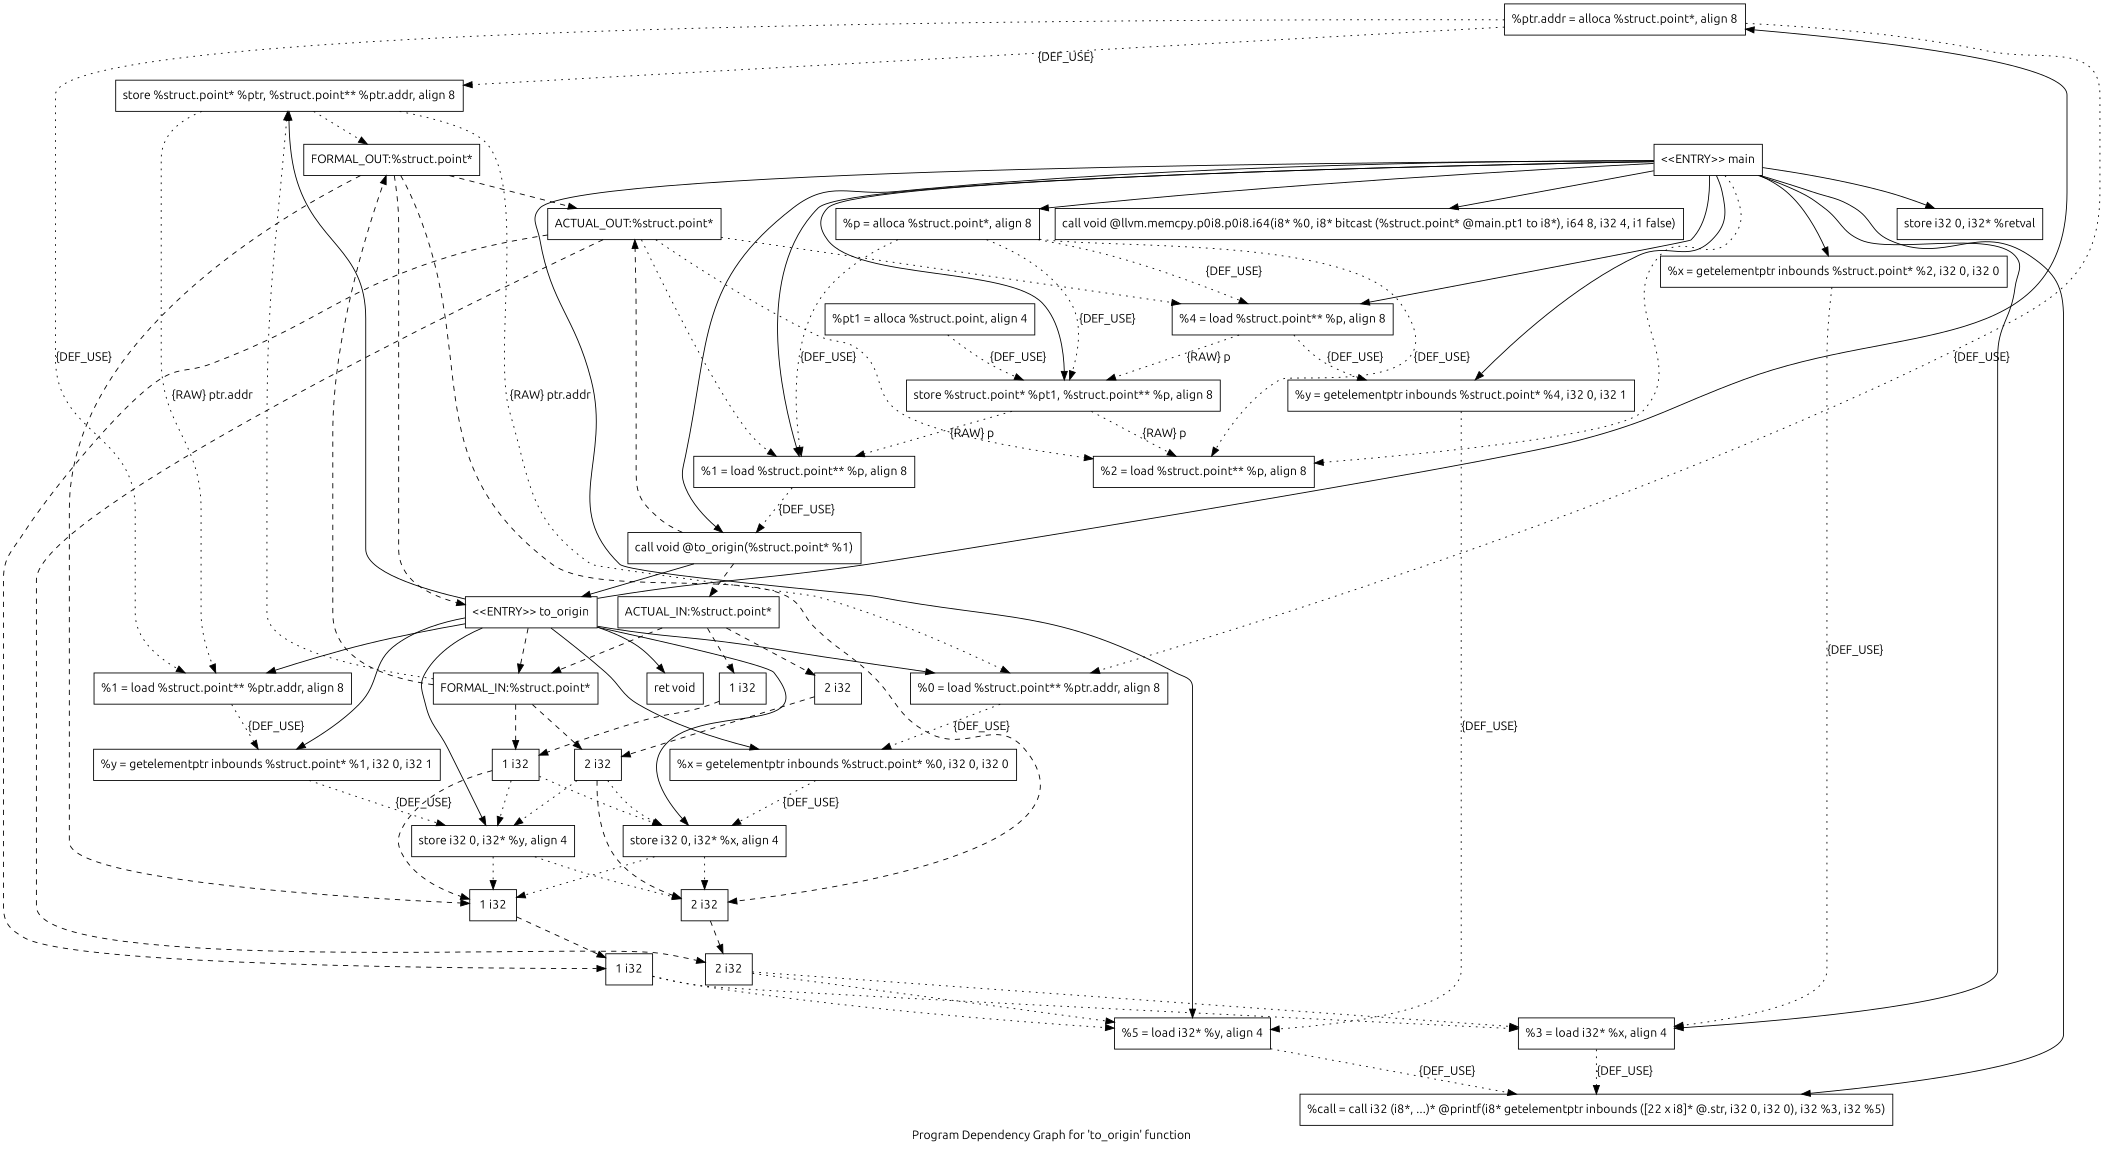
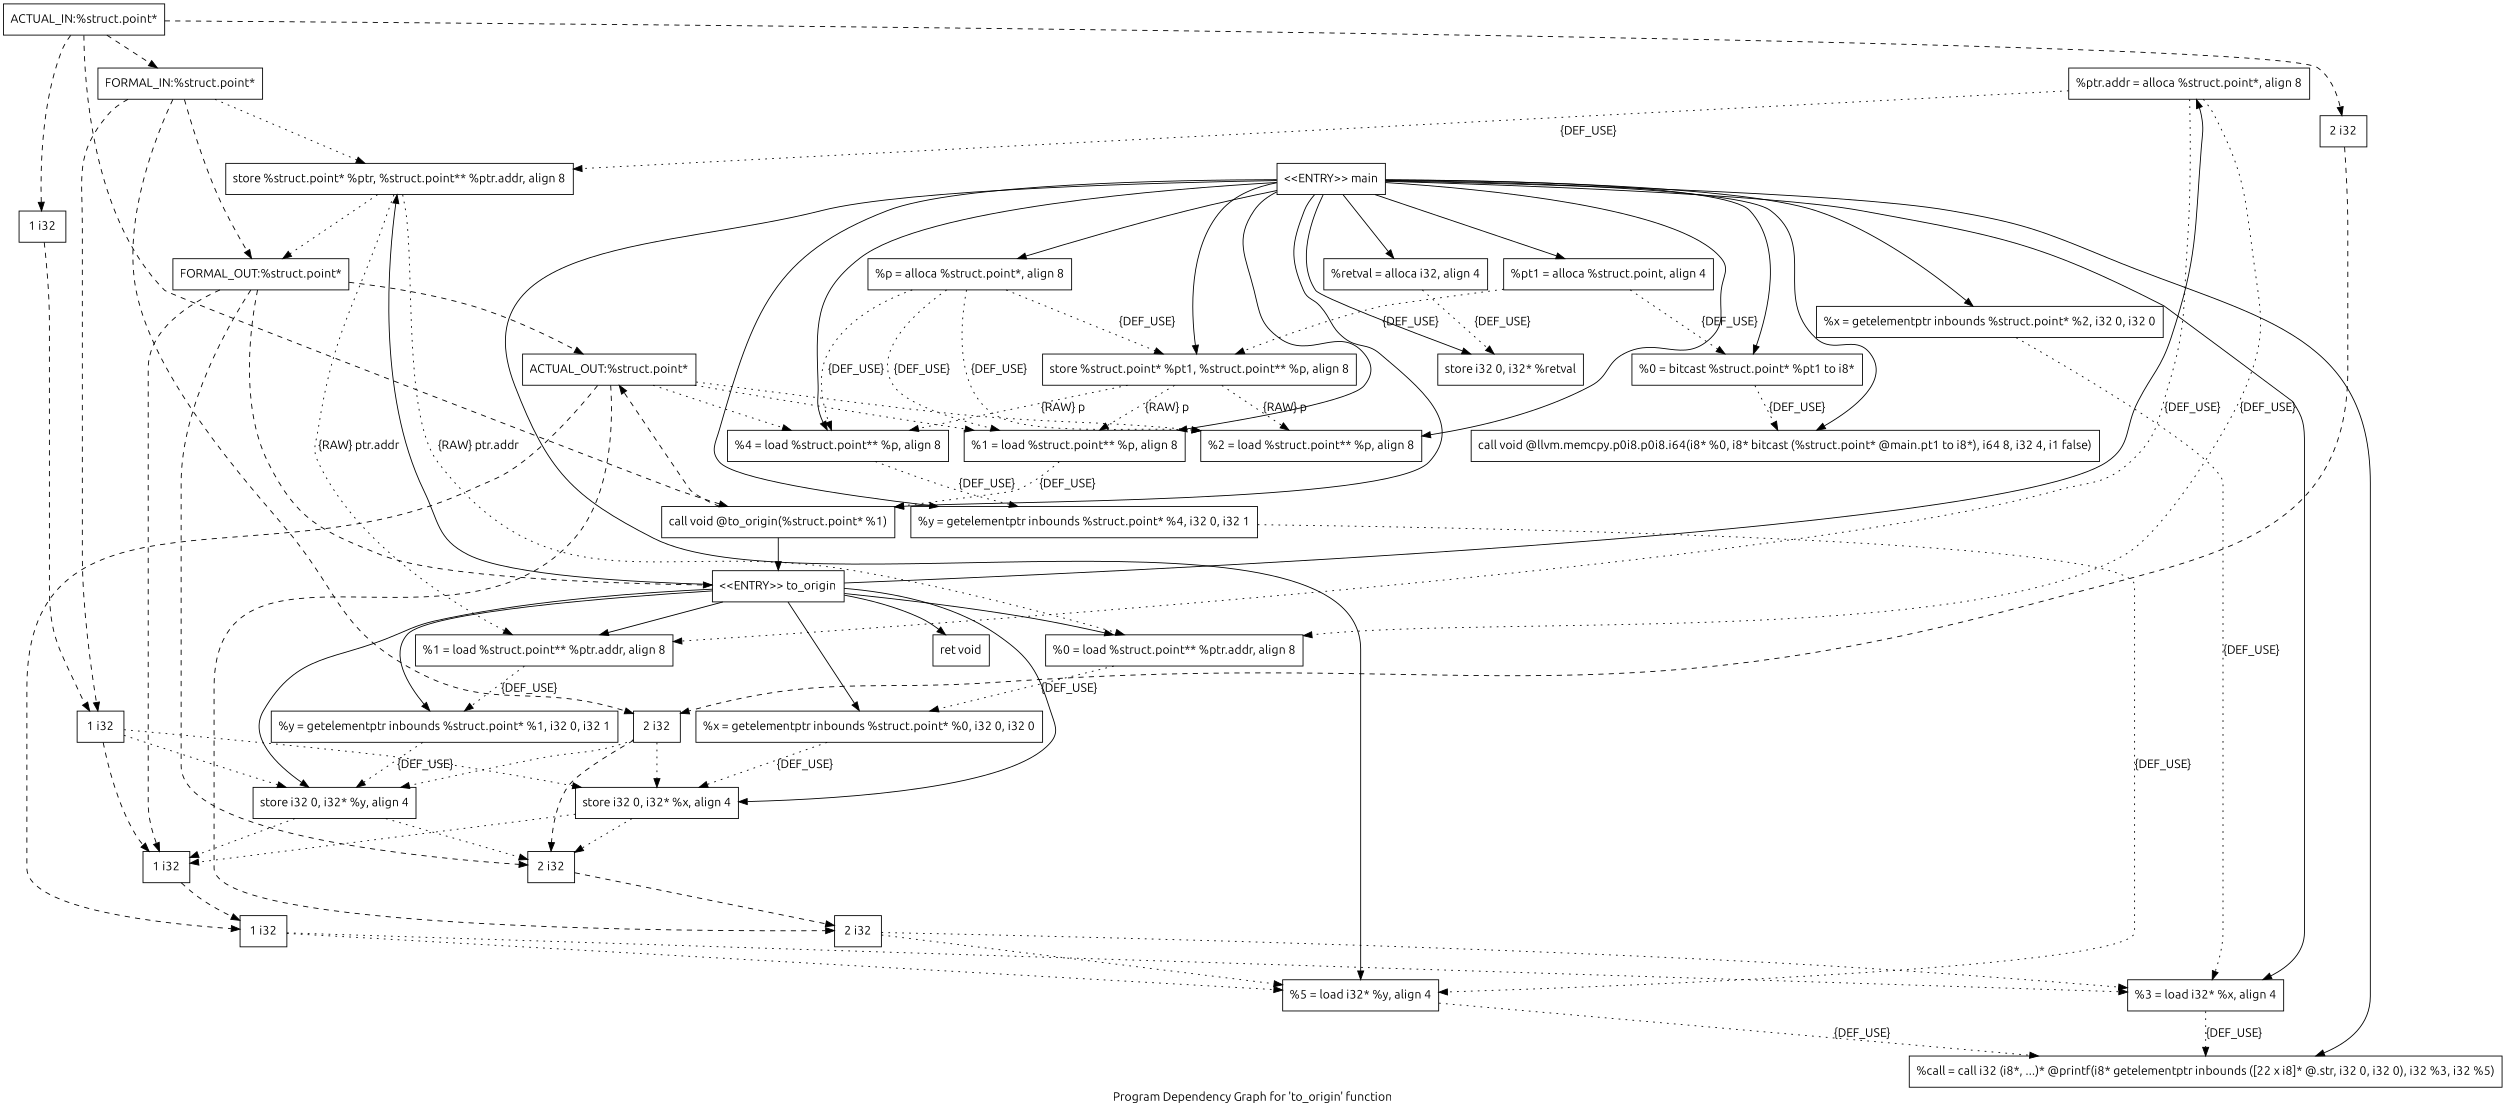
none -> (1466, 225)
none -> (1406, 274)
(1177, 356) -> (1023, 407)
none -> (1747, 370)
(1637, 414) -> (1724, 278)
(725, 575) -> (314, 350)
(524, 646) -> none
